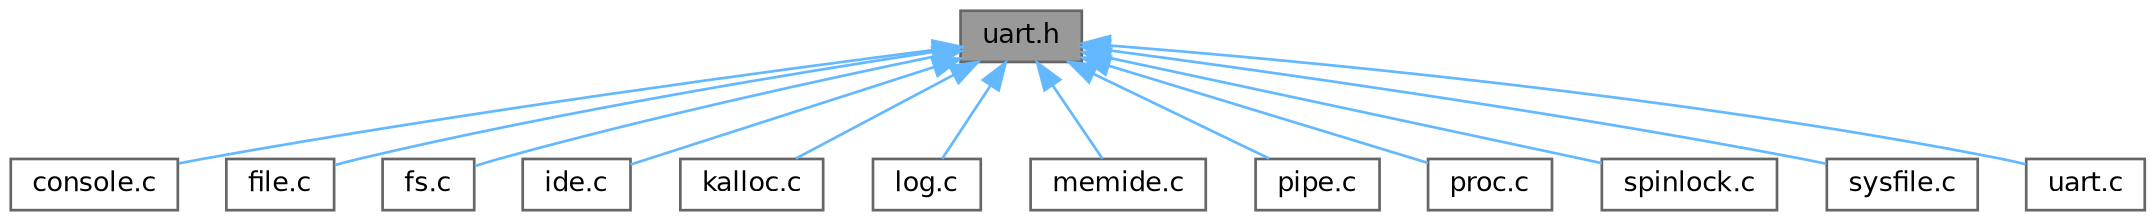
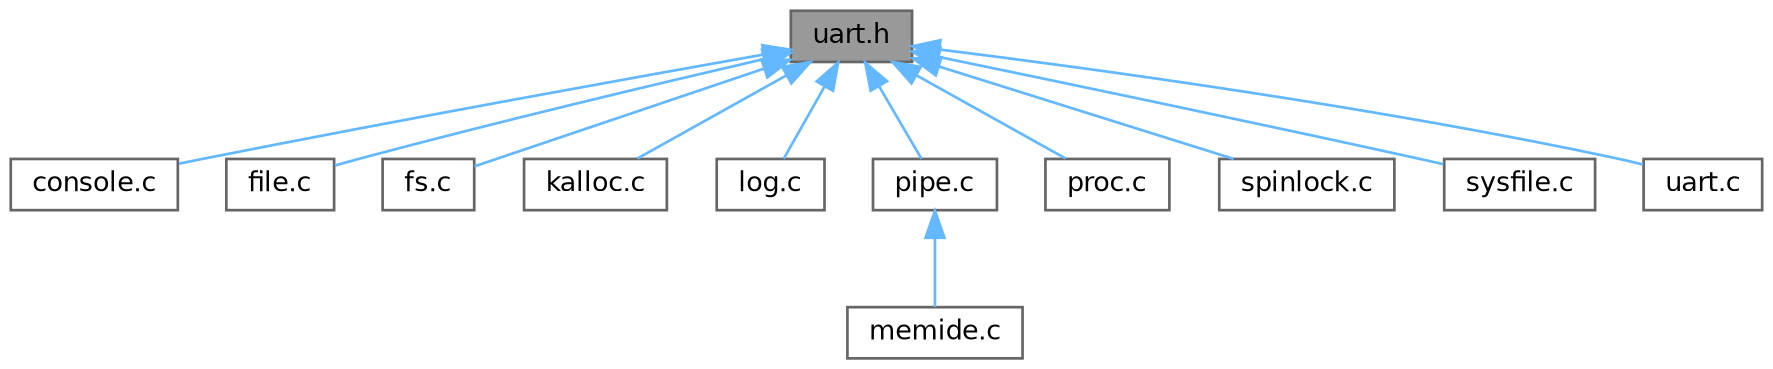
(1077, 122) -> (935, 272)
(577, 185) -> none
